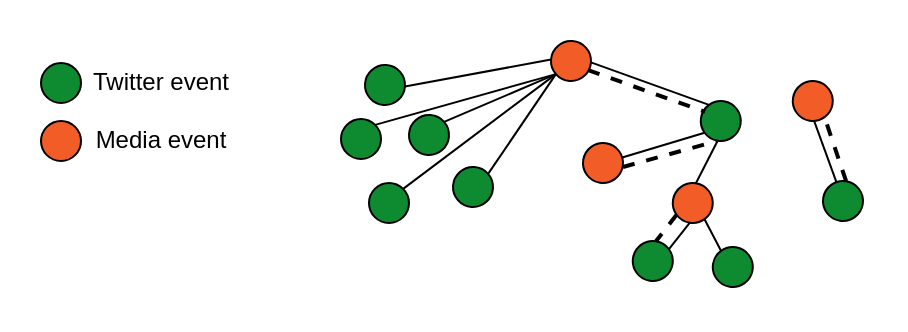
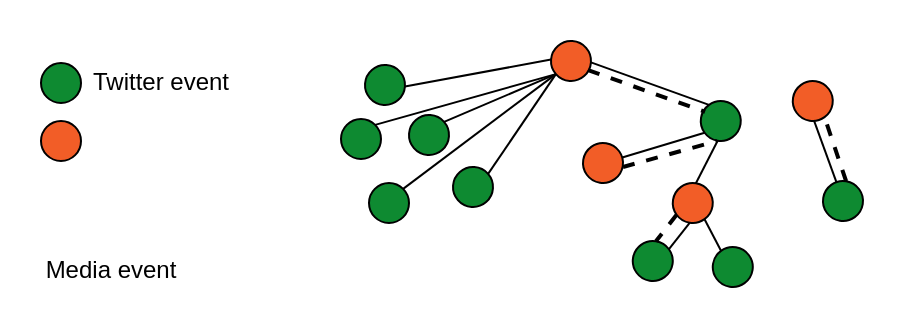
(161, 141) -> (111, 271)
